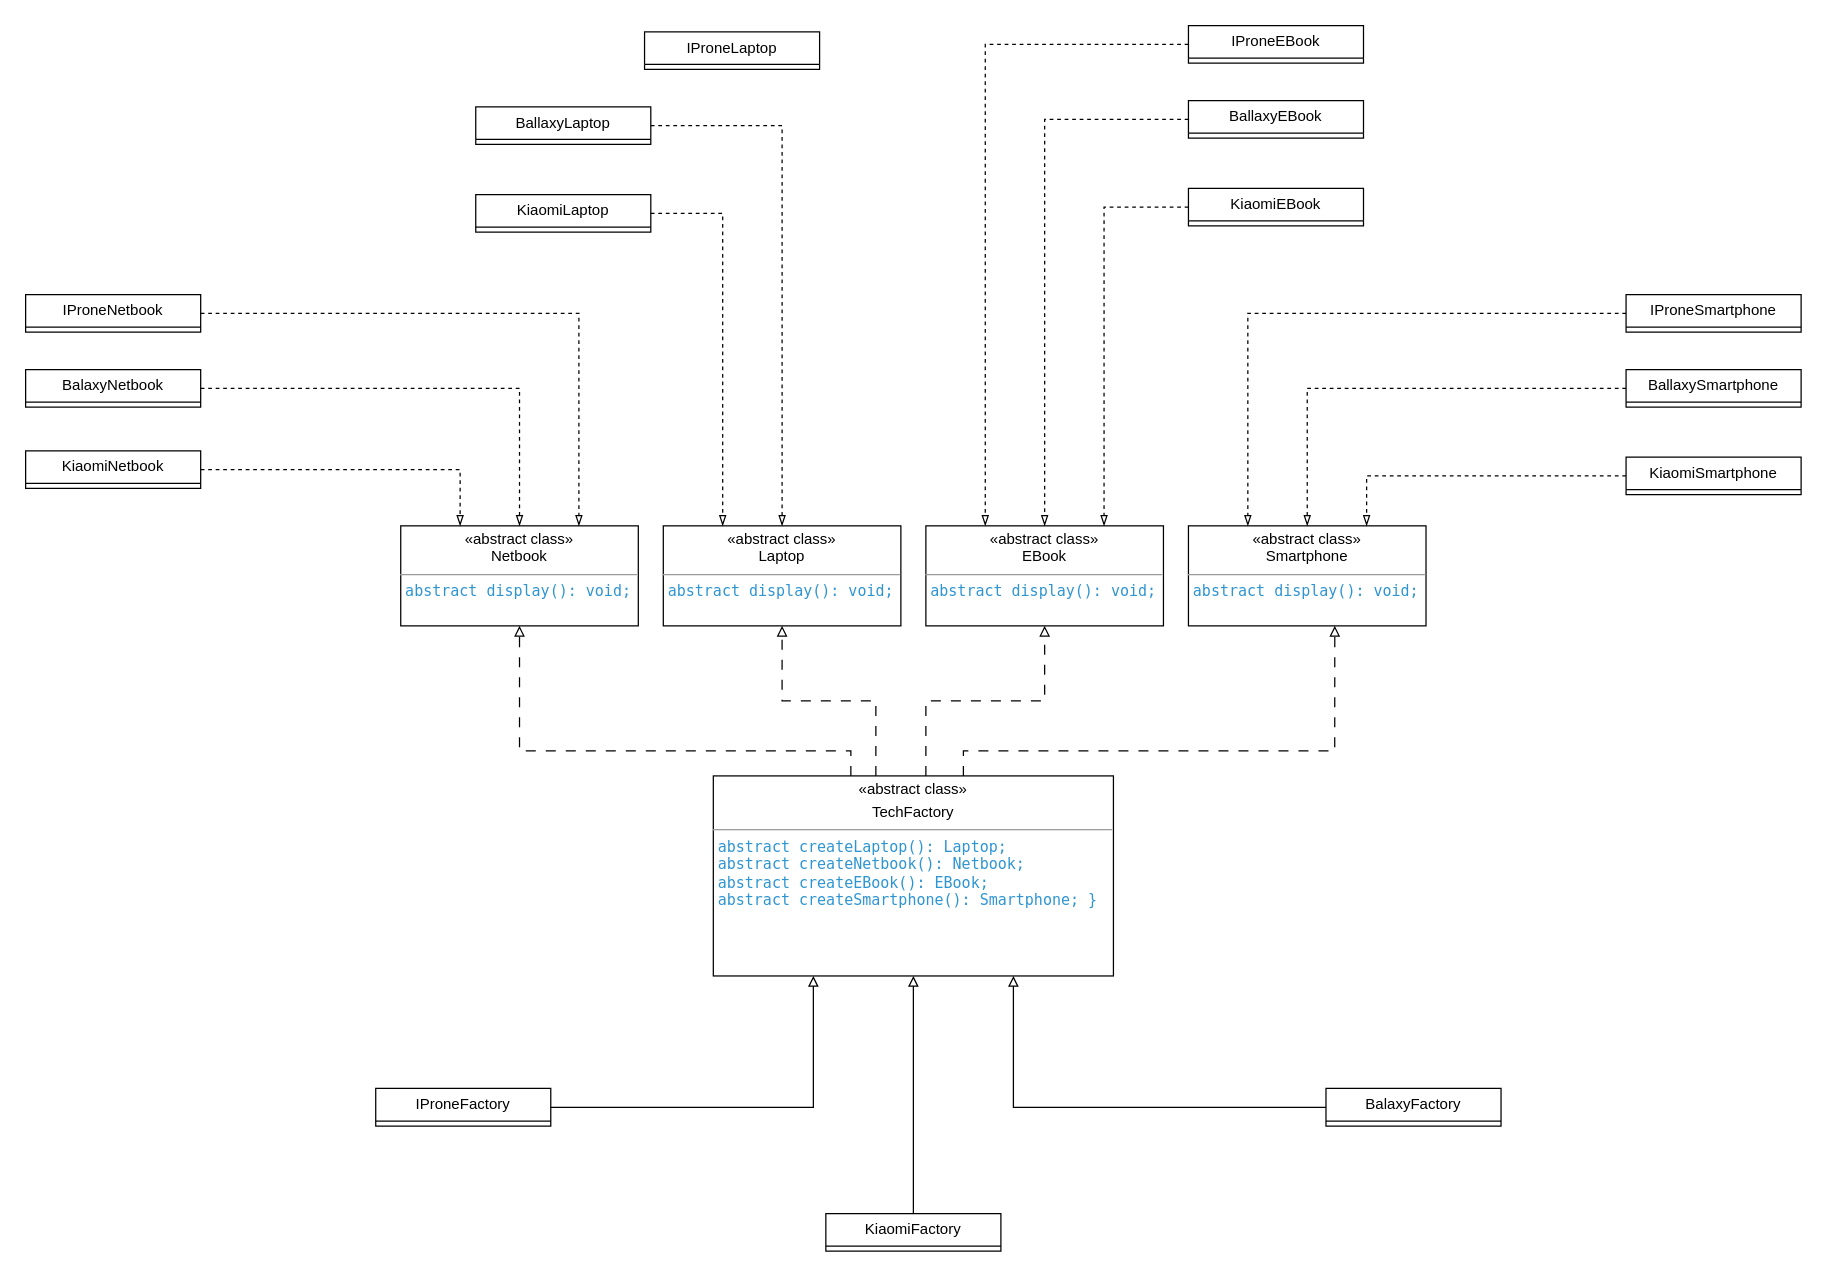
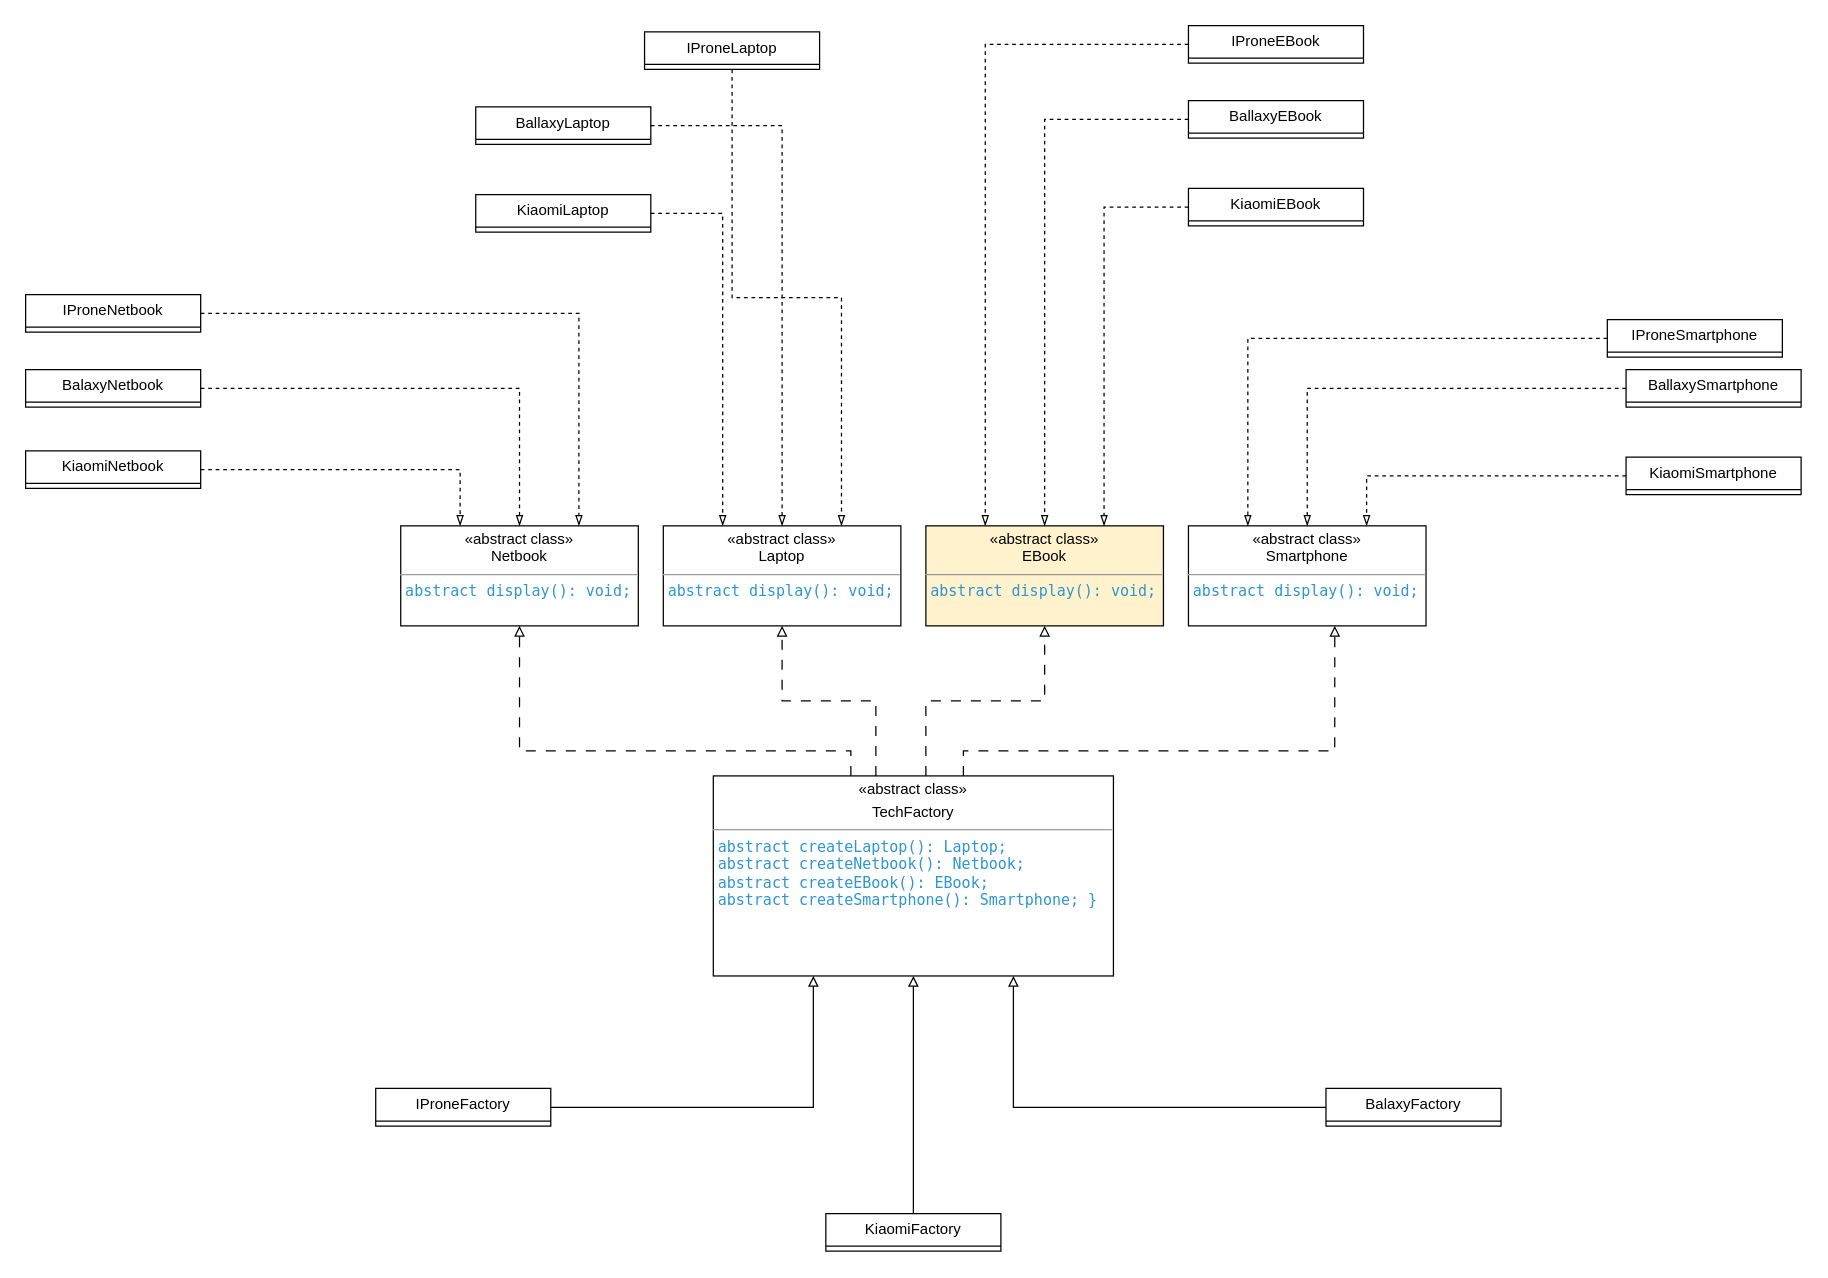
none -> (779, 298)
(1713, 313) -> (1694, 338)
(1044, 576) -> (1044, 576)
